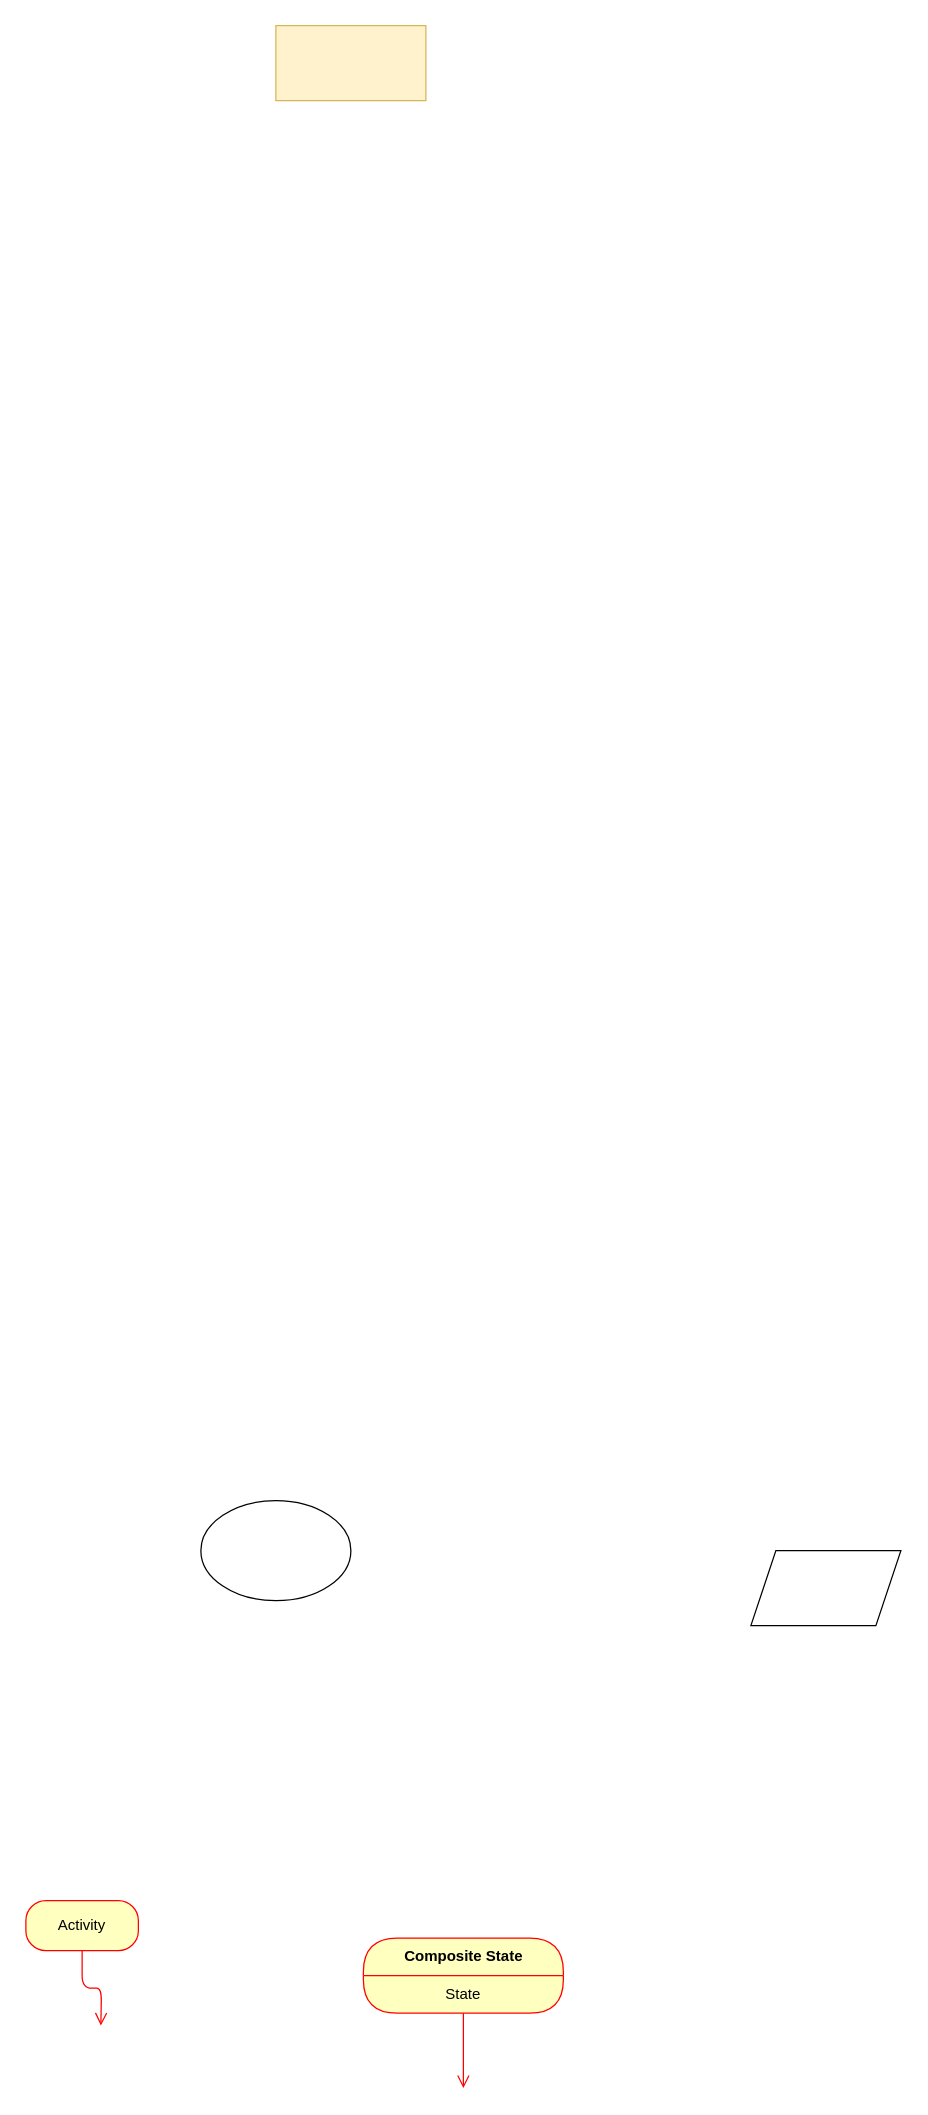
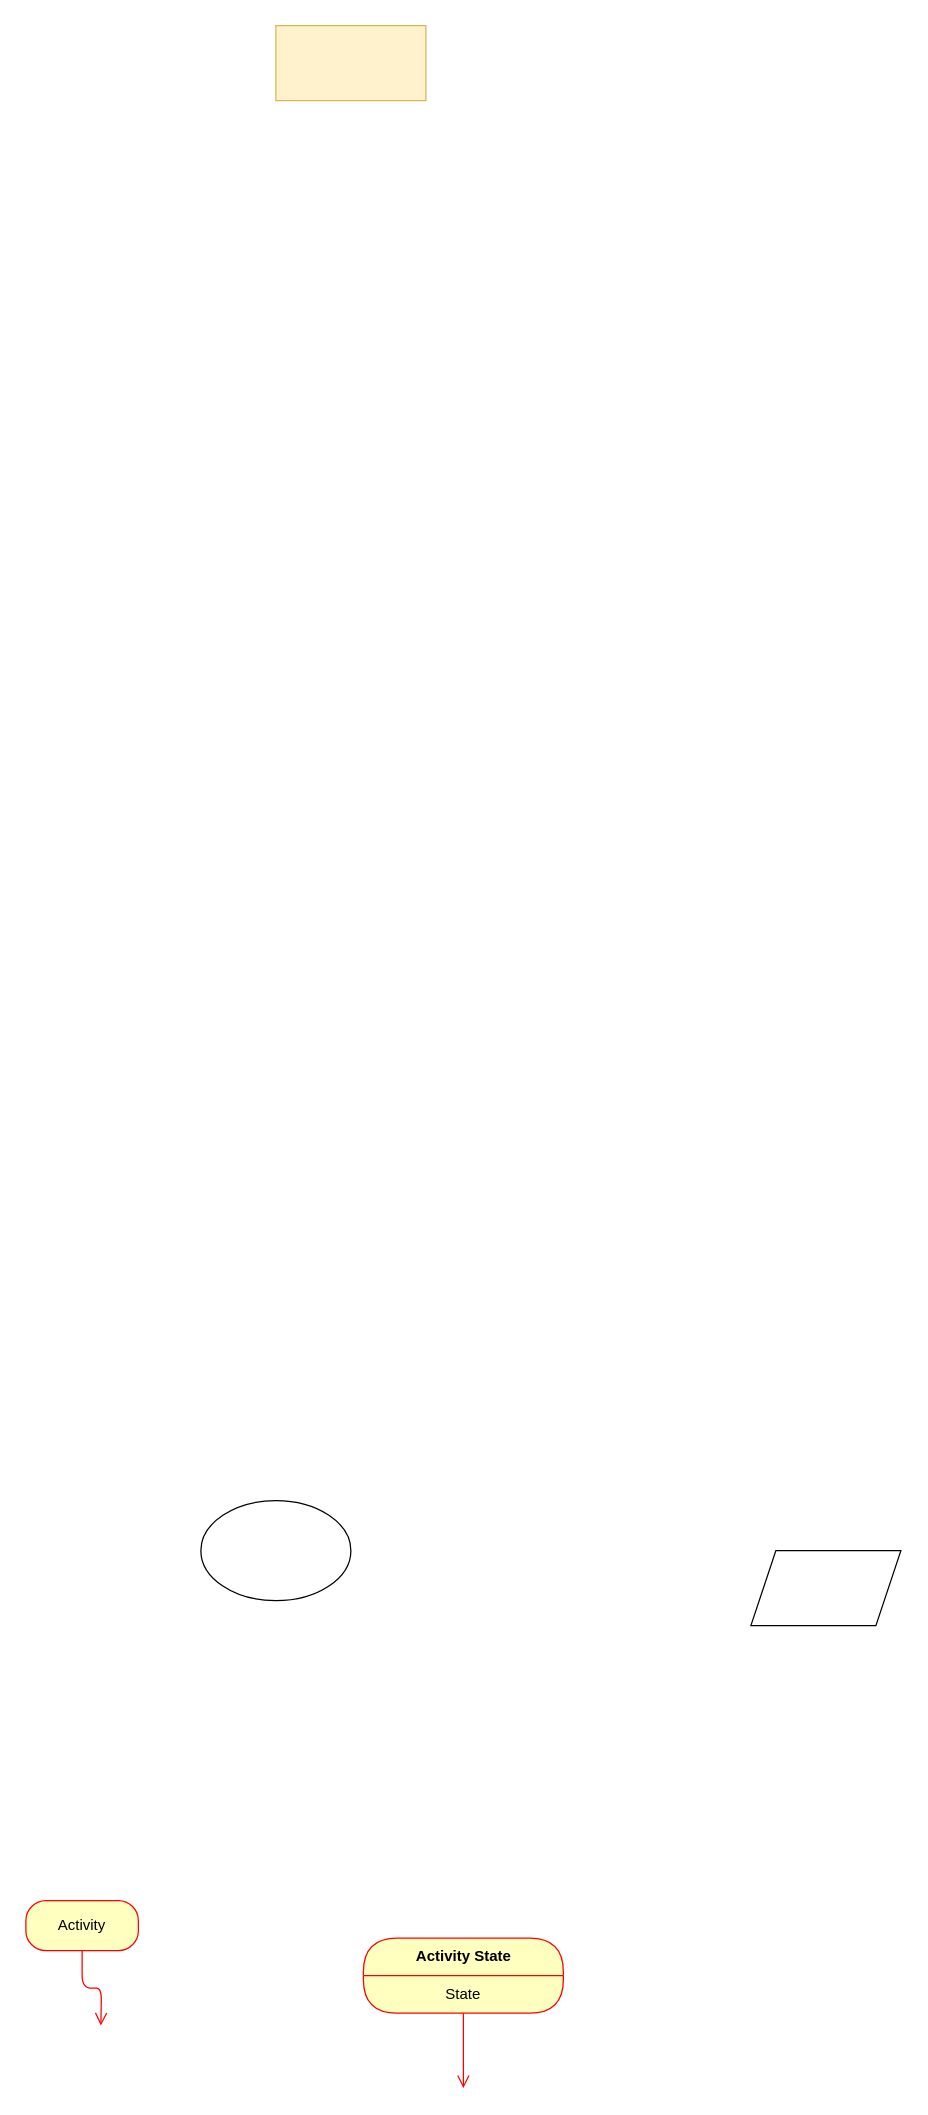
(464, 1957) -> (464, 1957)
